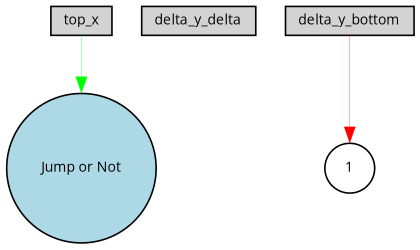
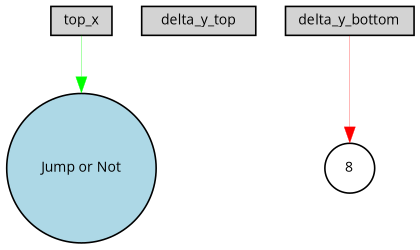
(199, 21) -> (199, 21)
(350, 168) -> (350, 168)
